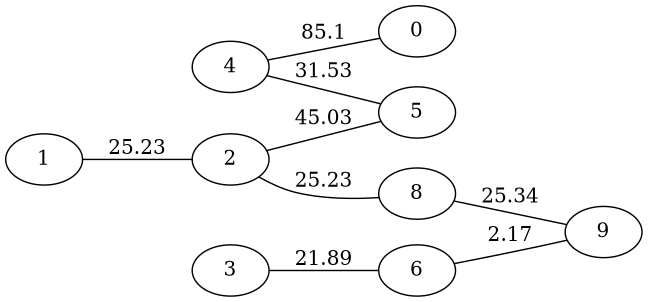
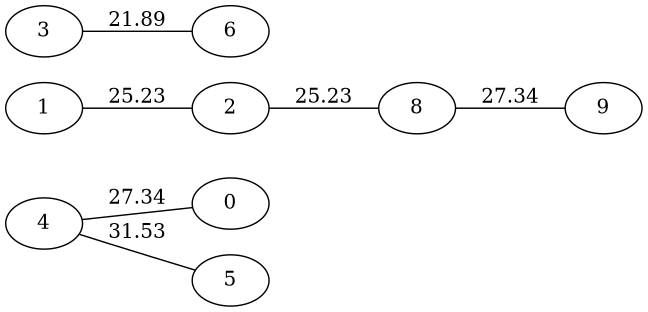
(324, 33) -> (137, 199)
(324, 136) -> none
(510, 197) -> (510, 98)
(511, 252) -> none
